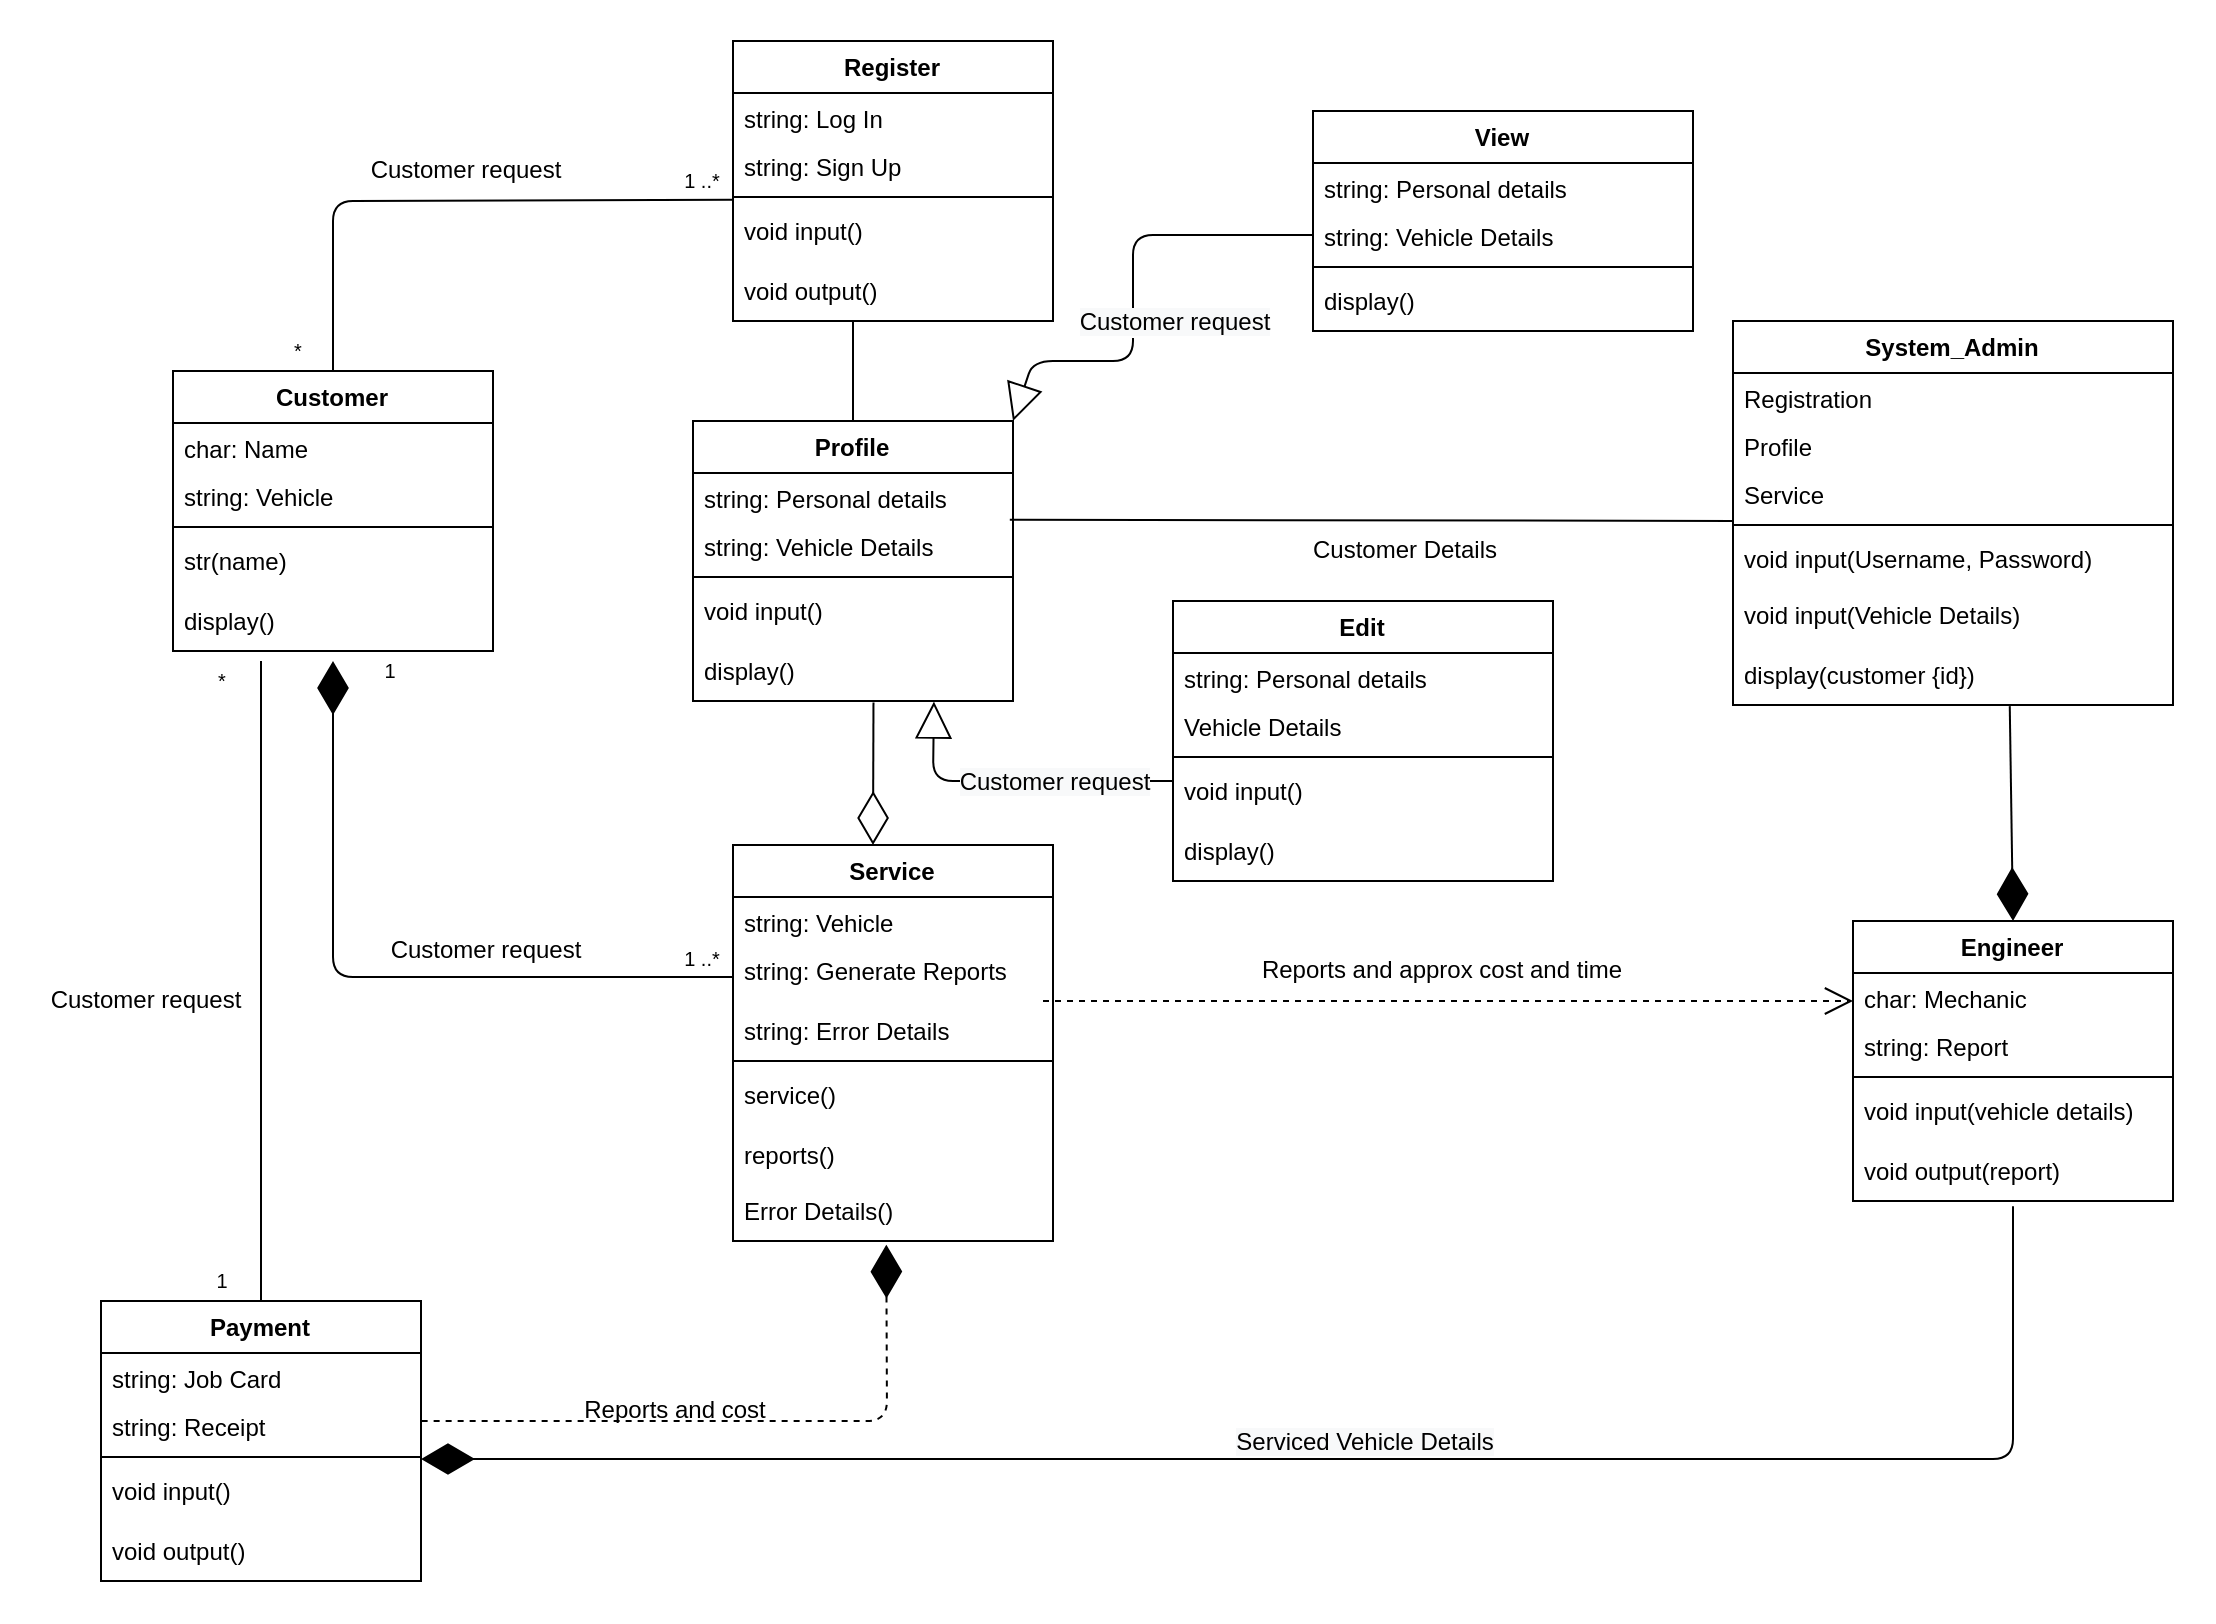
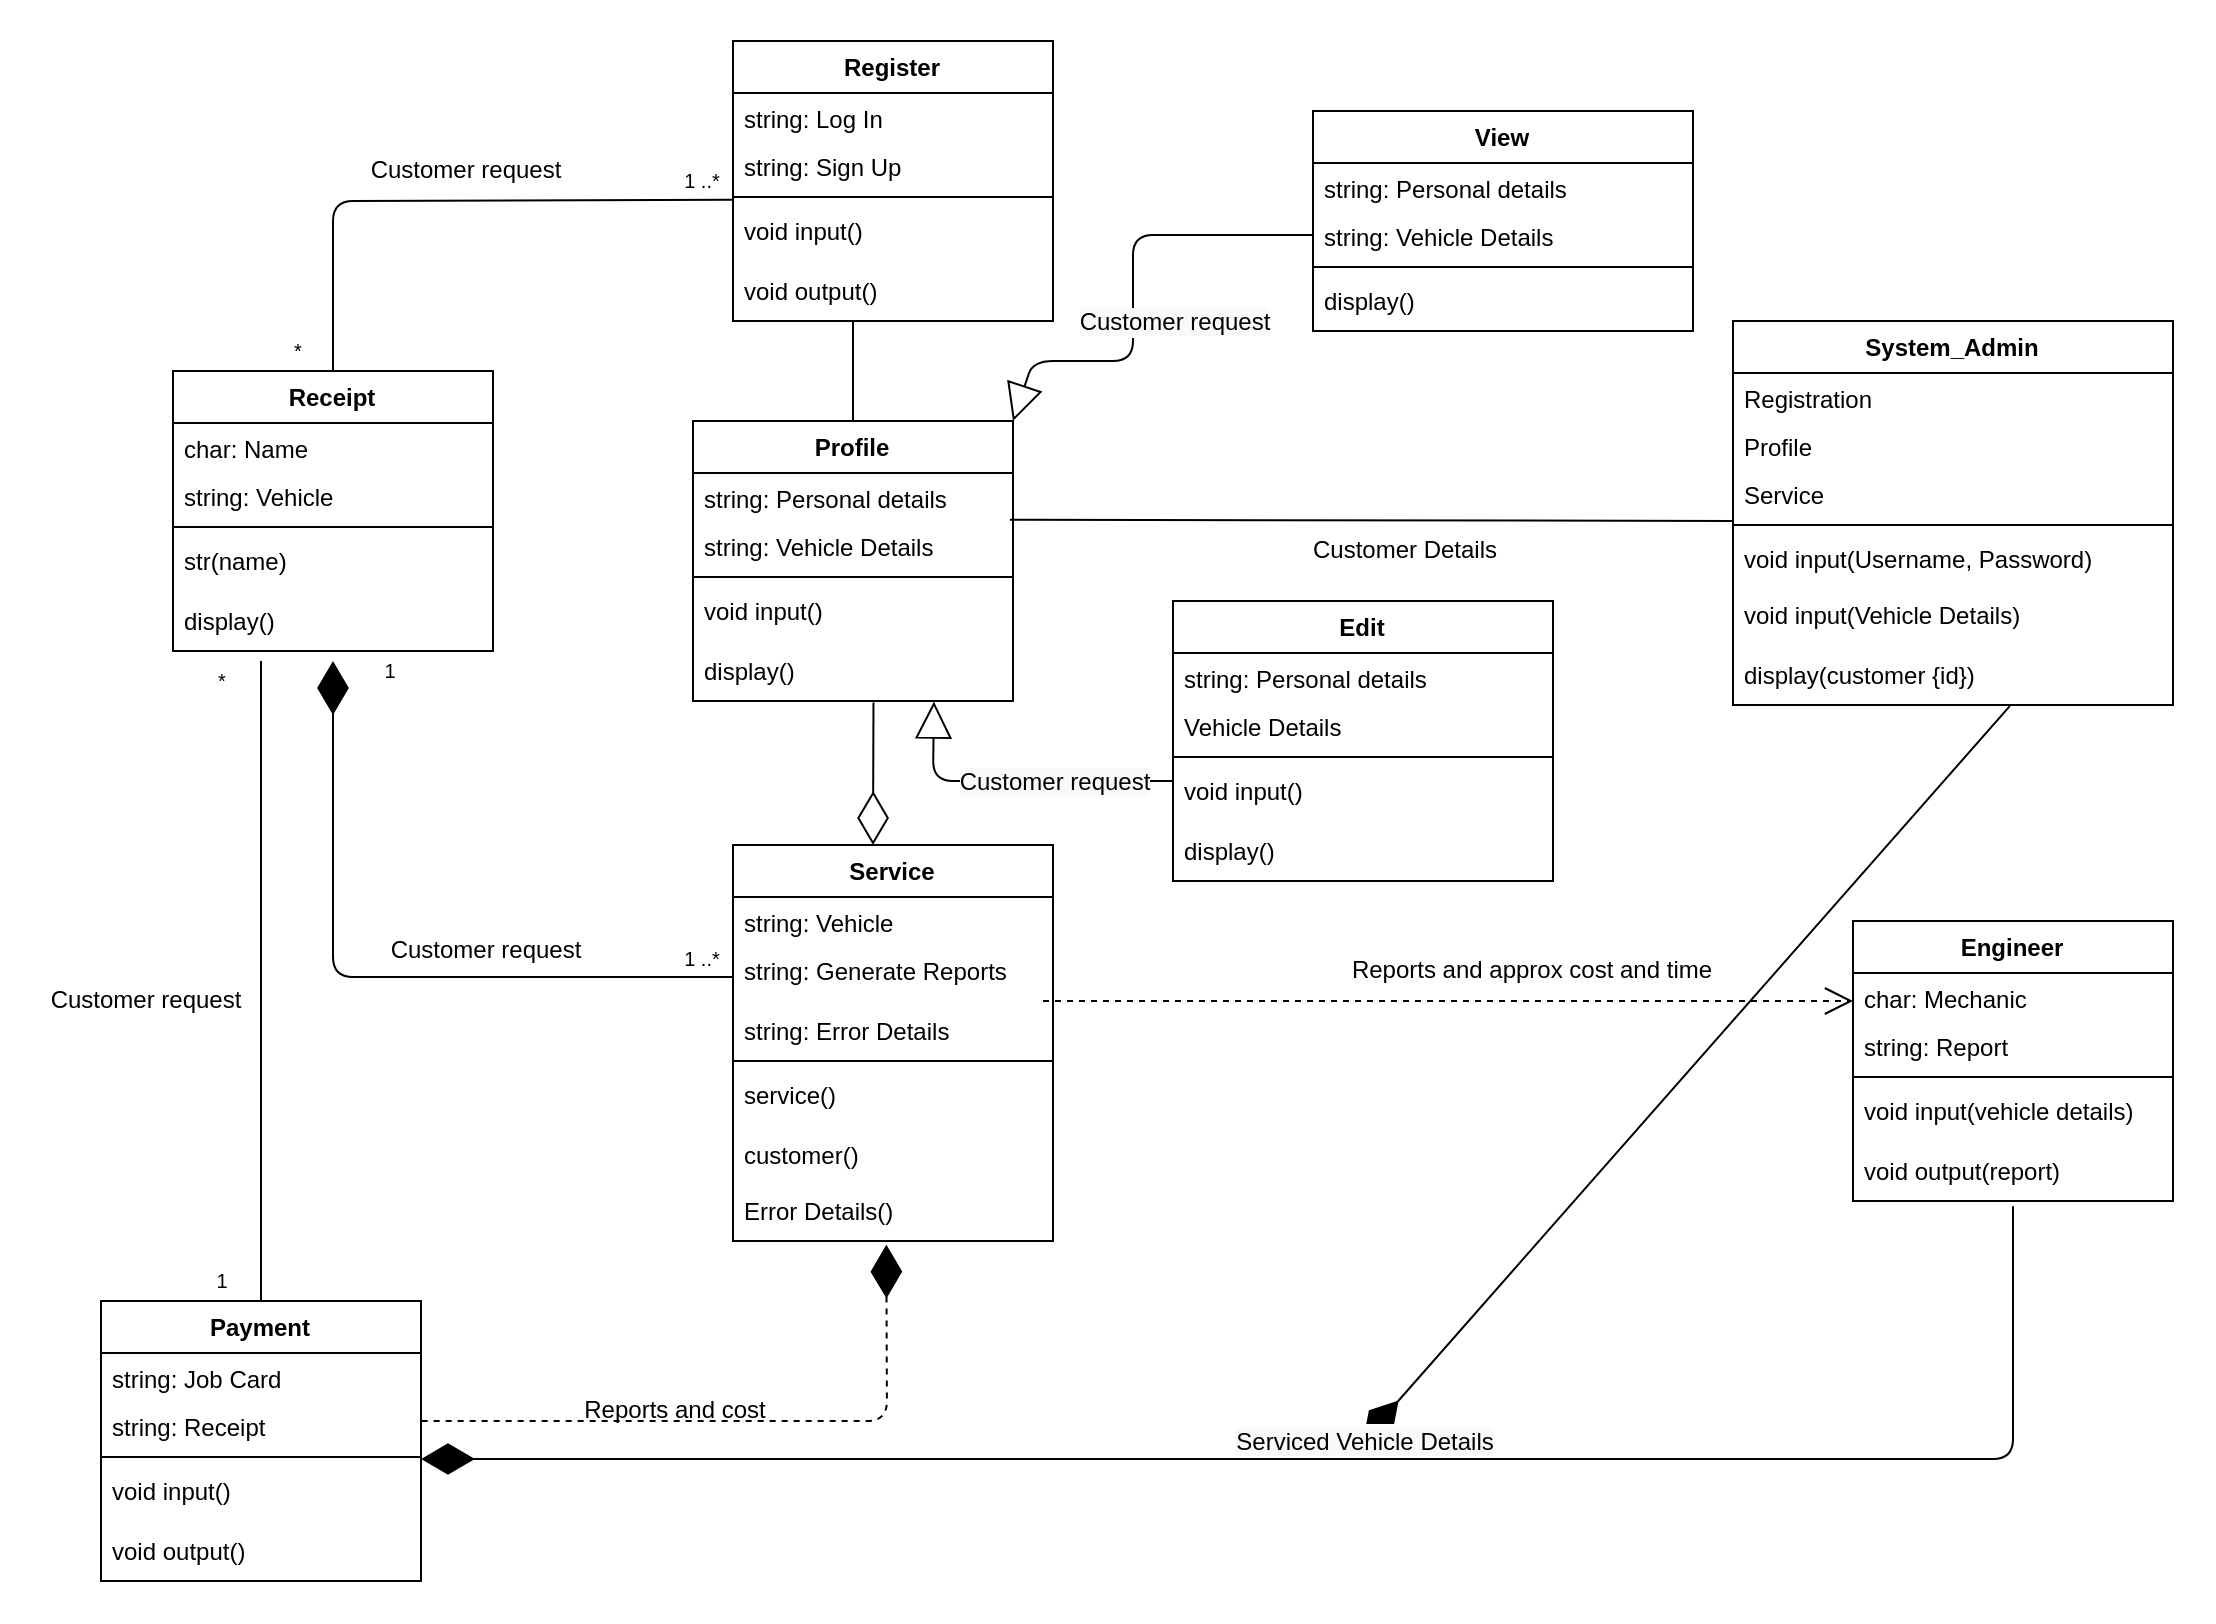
(332, 398) -> (332, 398)
(2011, 789) -> (1572, 1204)
(1443, 971) -> (1533, 971)
(804, 1156) -> (811, 1156)
